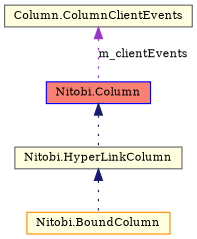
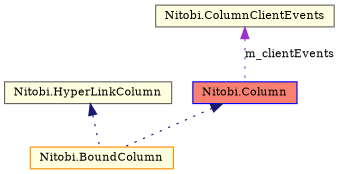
(98, 16) -> (245, 16)
(98, 131) -> (168, 128)
